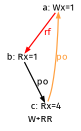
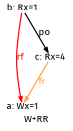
(42, 31) -> (17, 55)
(62, 57) -> (42, 82)
